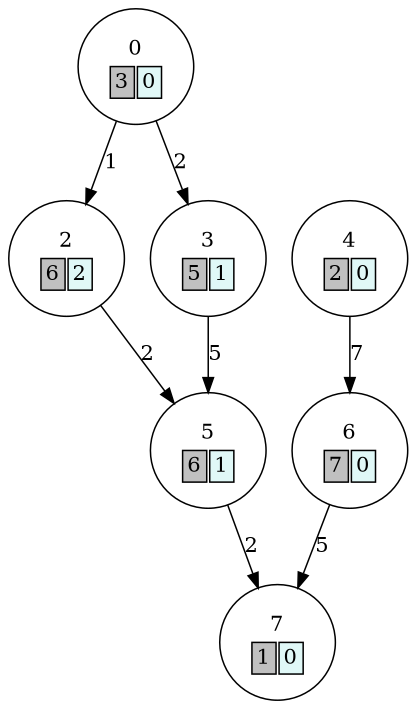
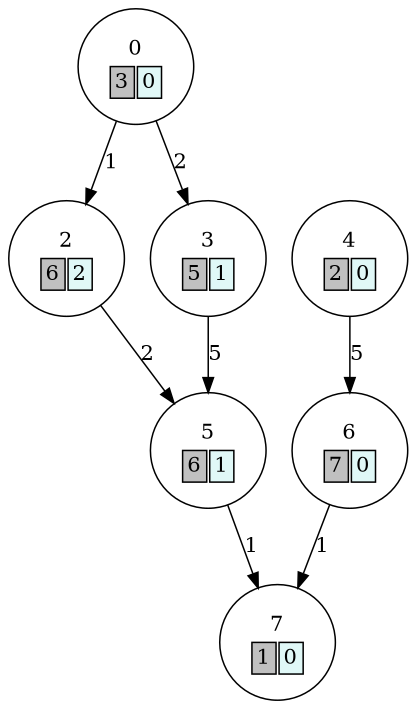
(357, 354) -> (357, 354)
(252, 546) -> (252, 546)
(323, 546) -> (323, 546)
